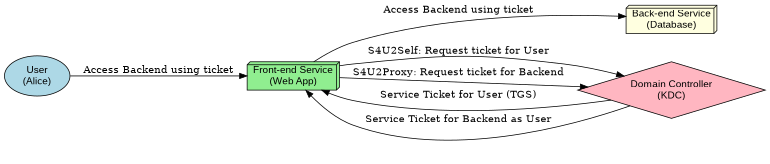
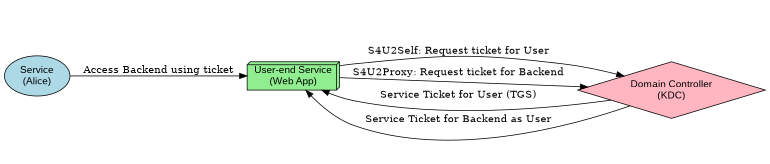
(671, 19) -> none
(37, 76) -> (37, 76)
(293, 76) -> (293, 76)
